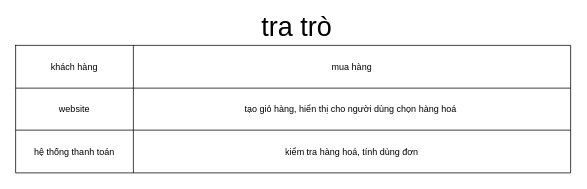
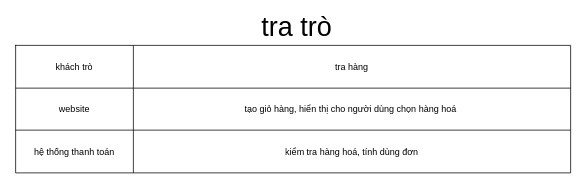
(74, 67) -> (74, 67)
(352, 67) -> (352, 67)
